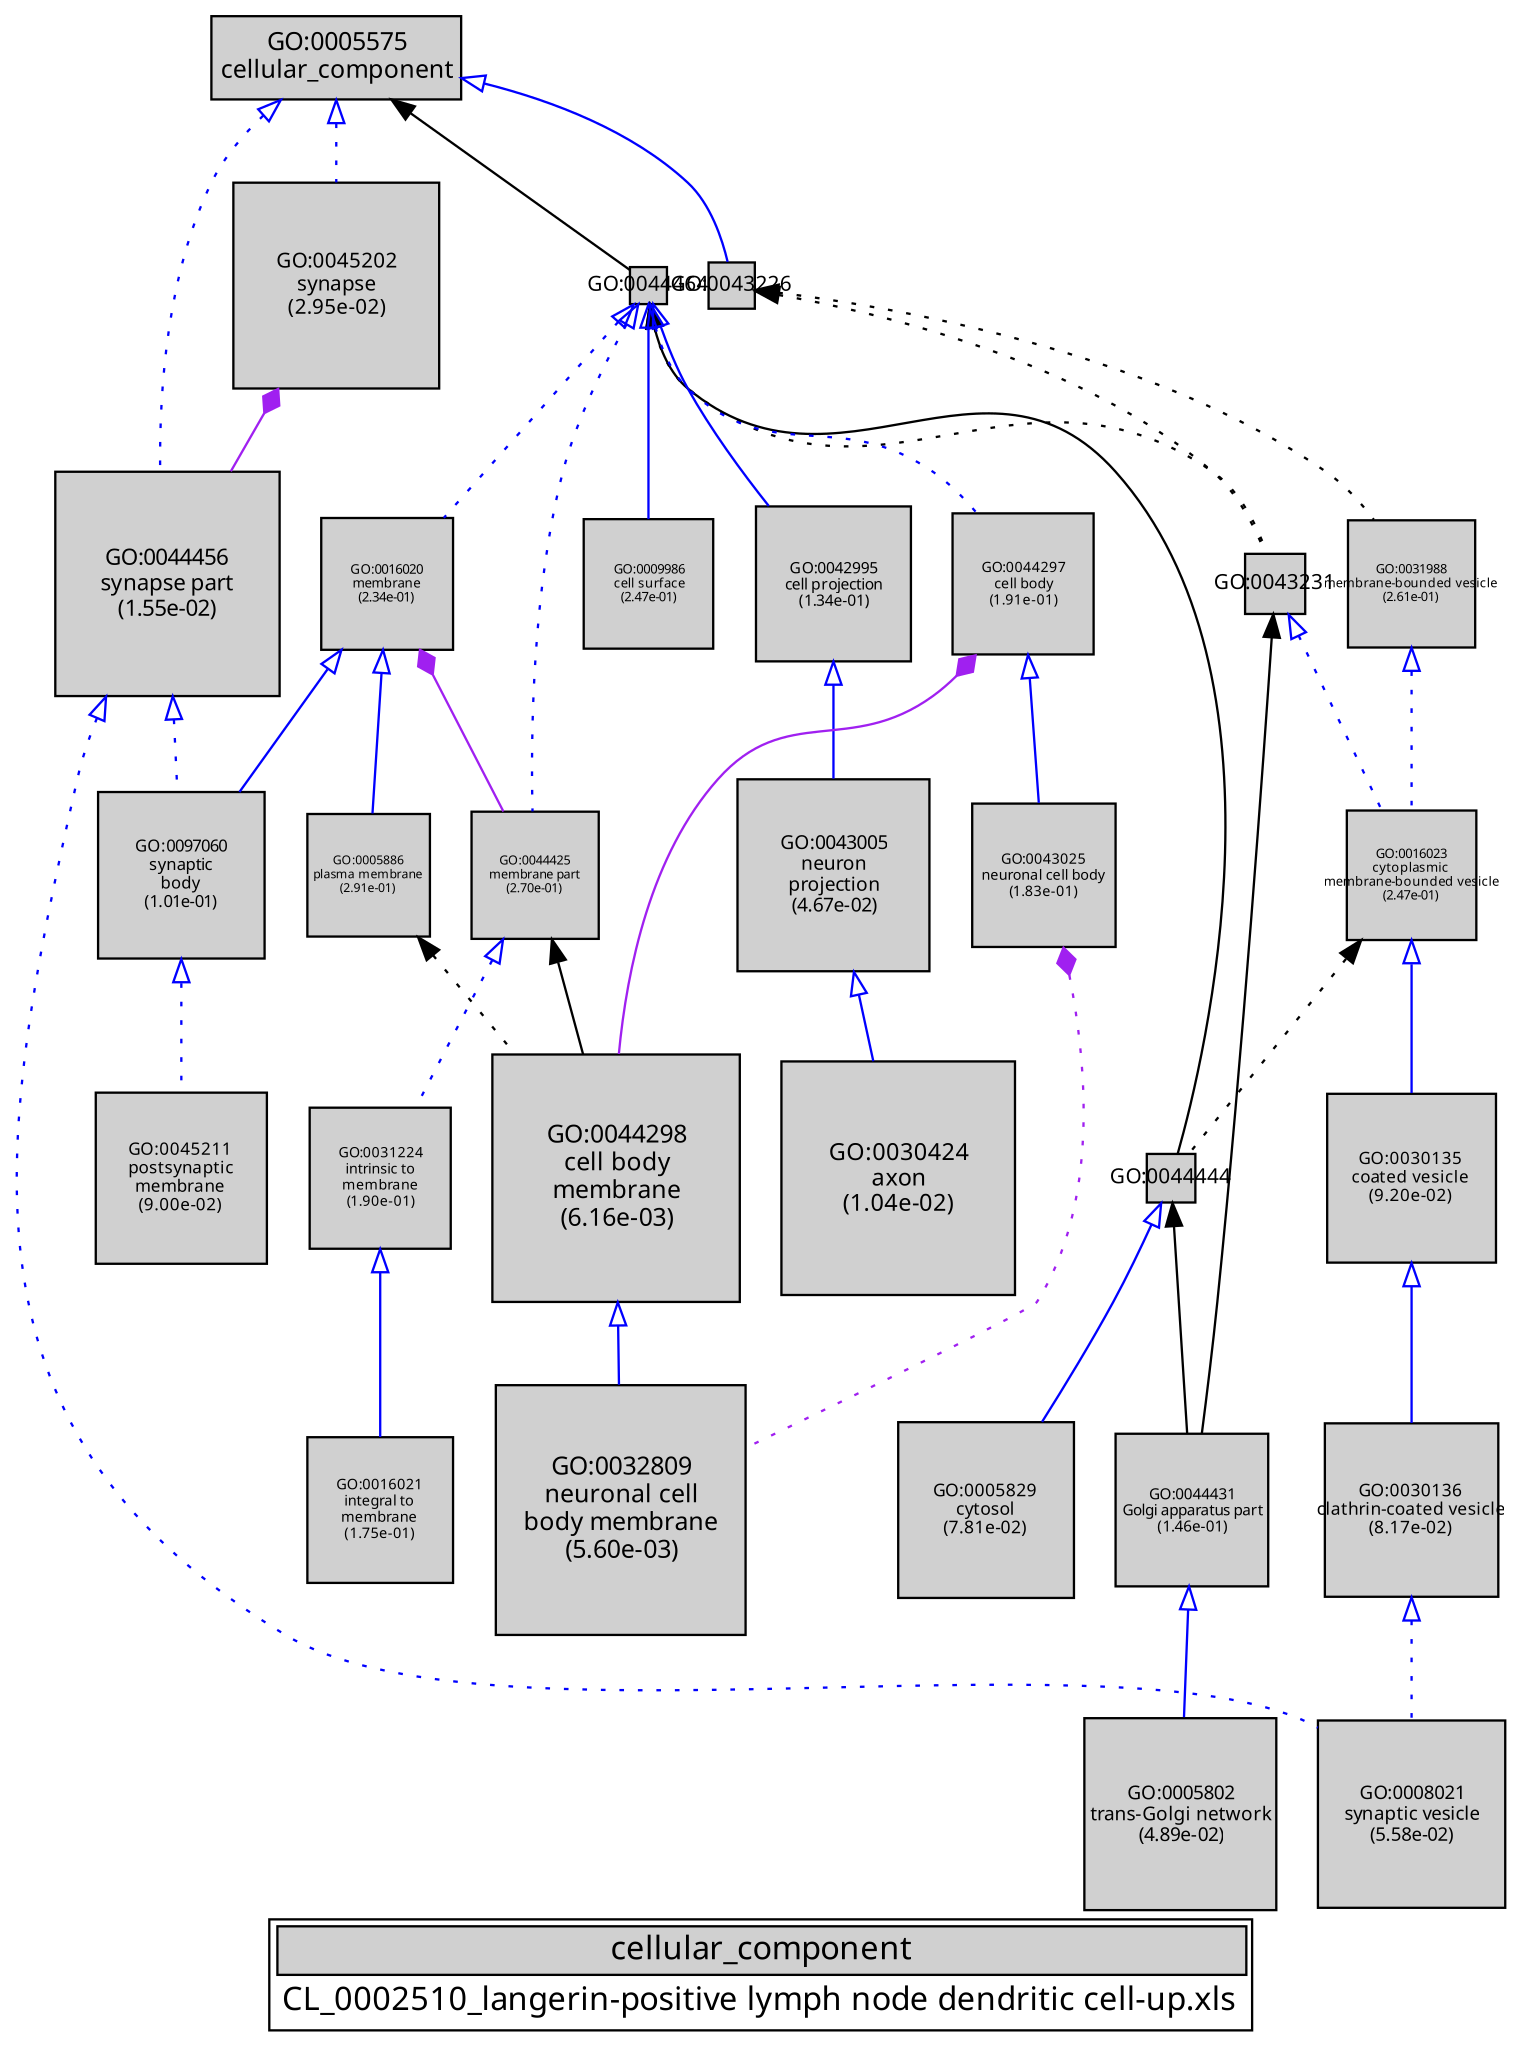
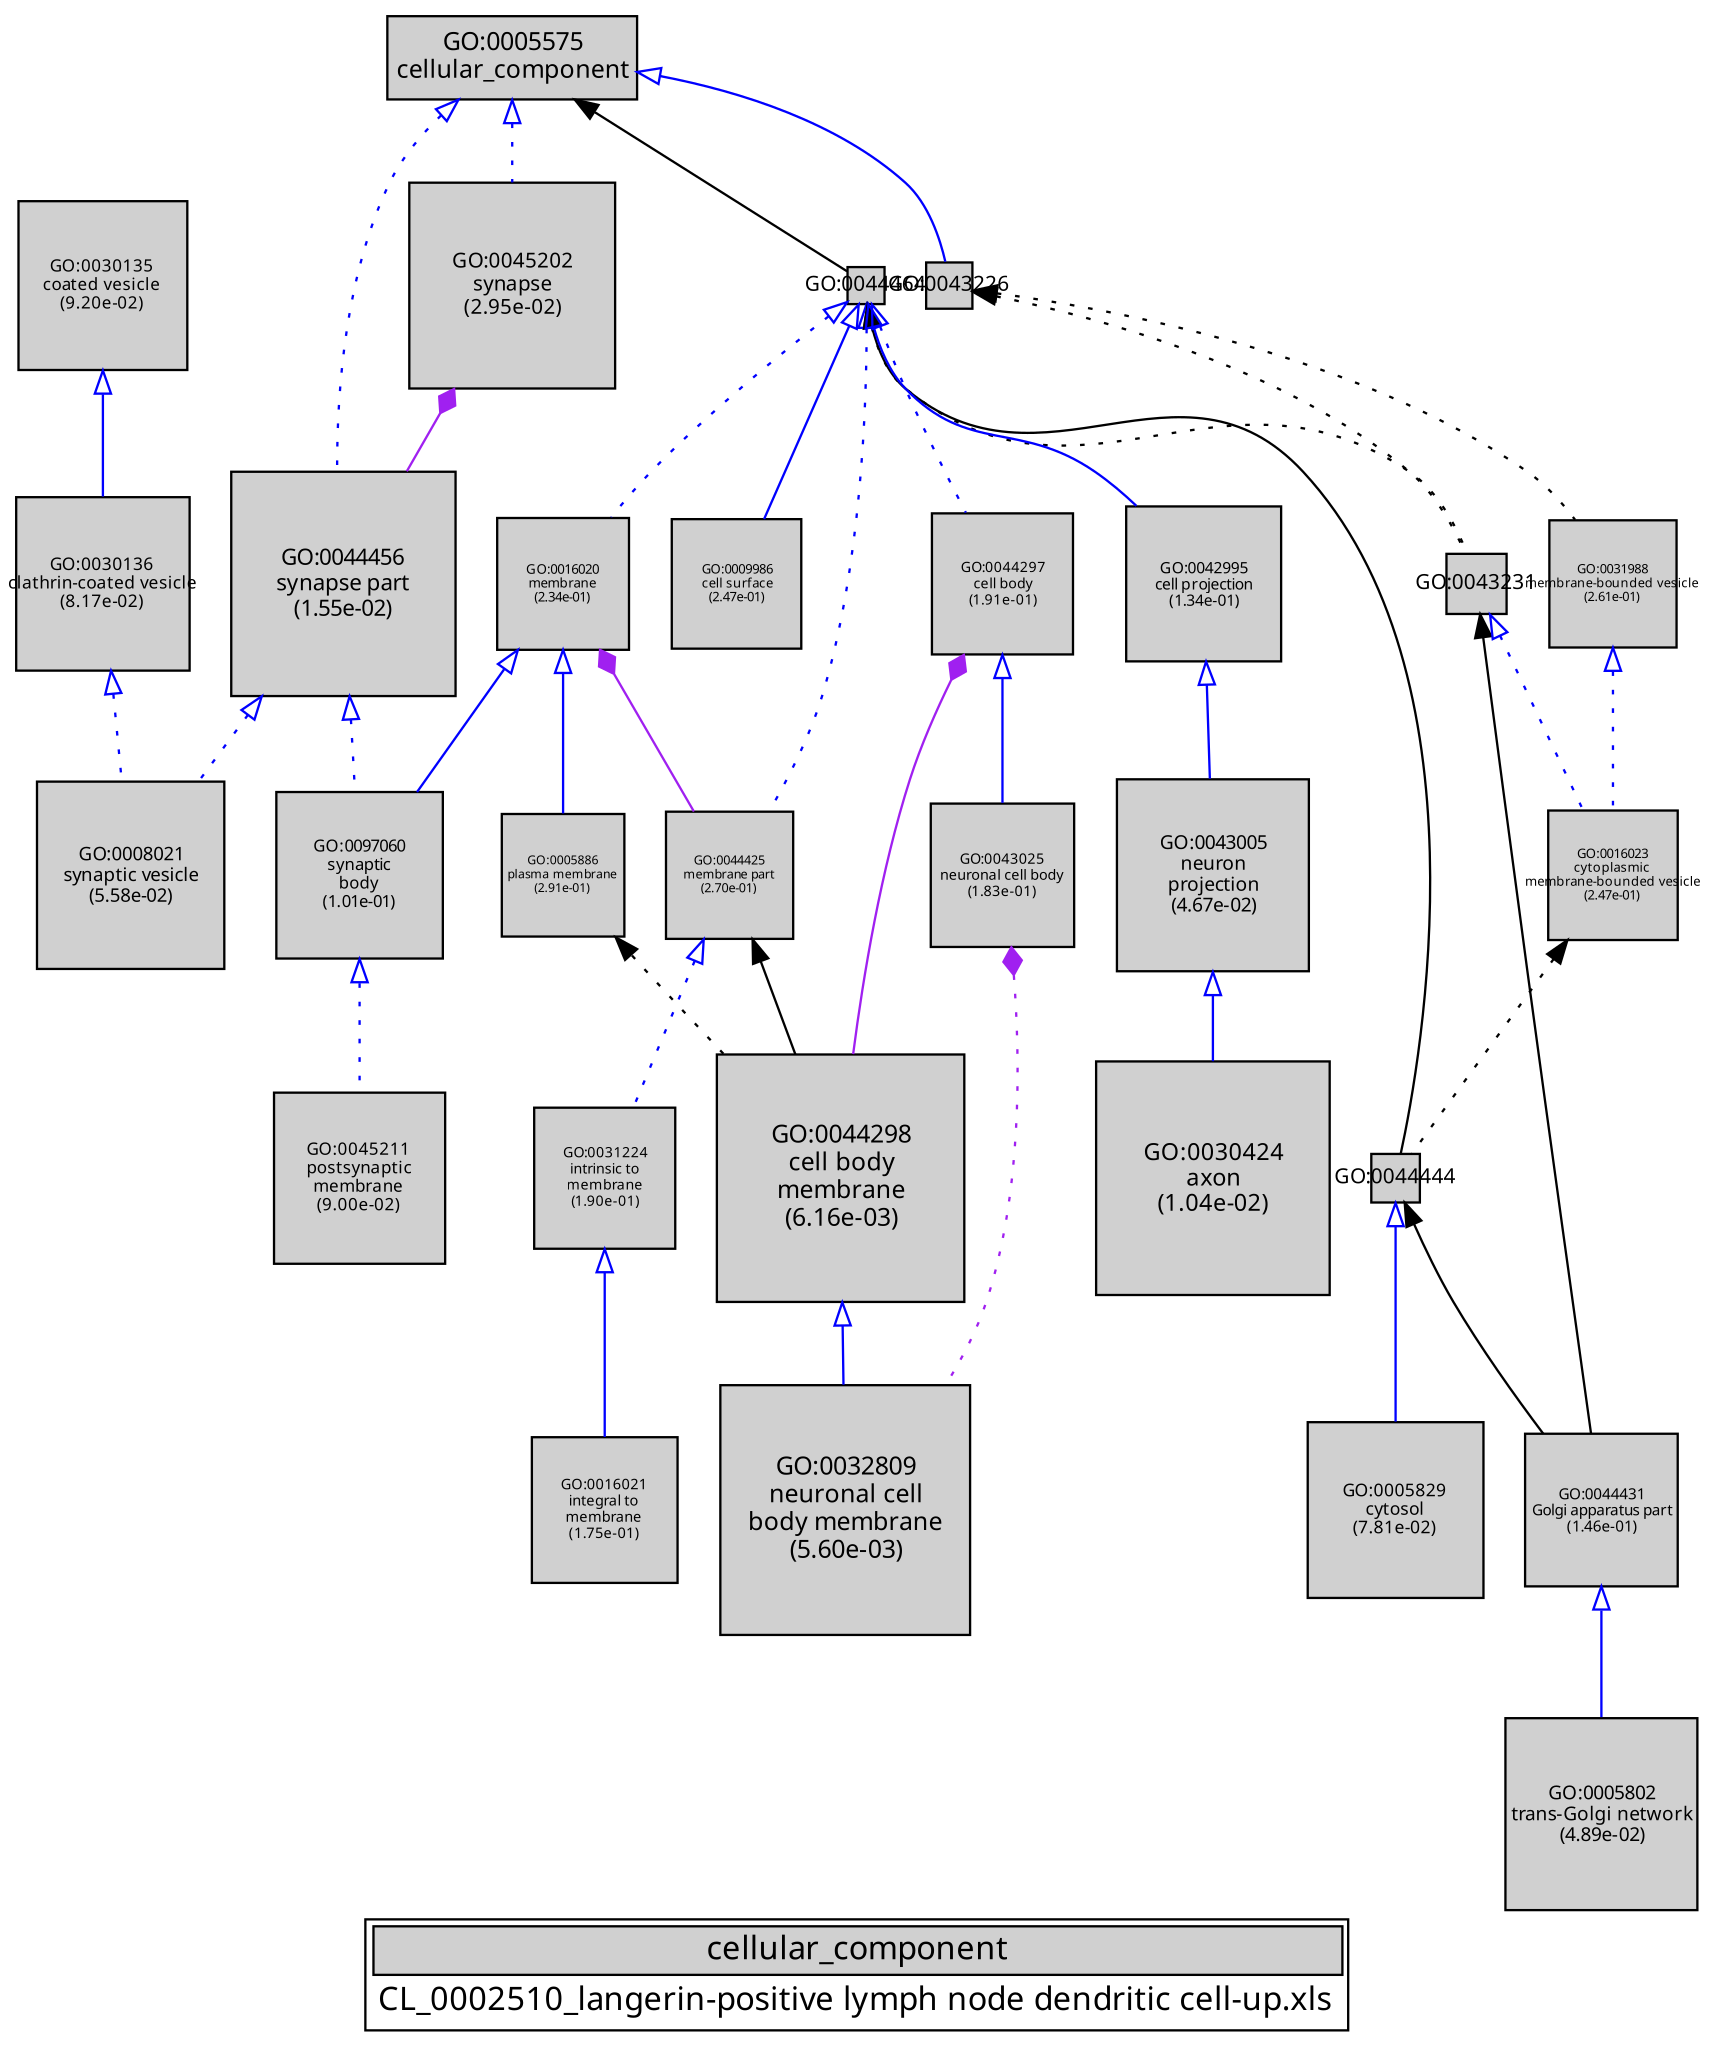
(1412, 1029) -> none
